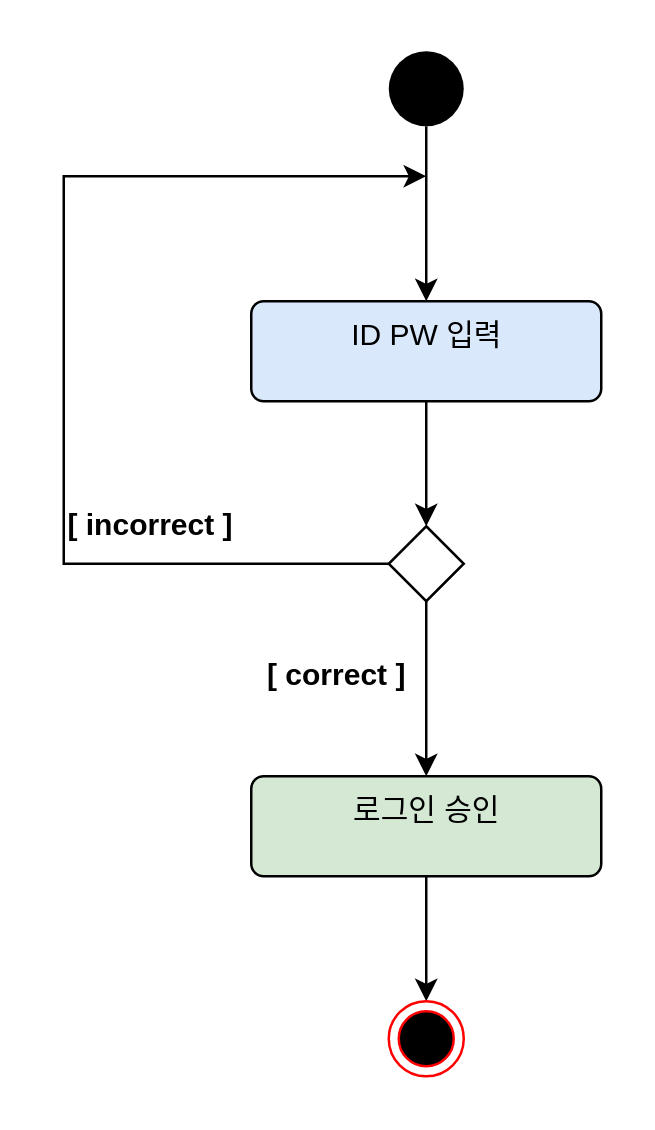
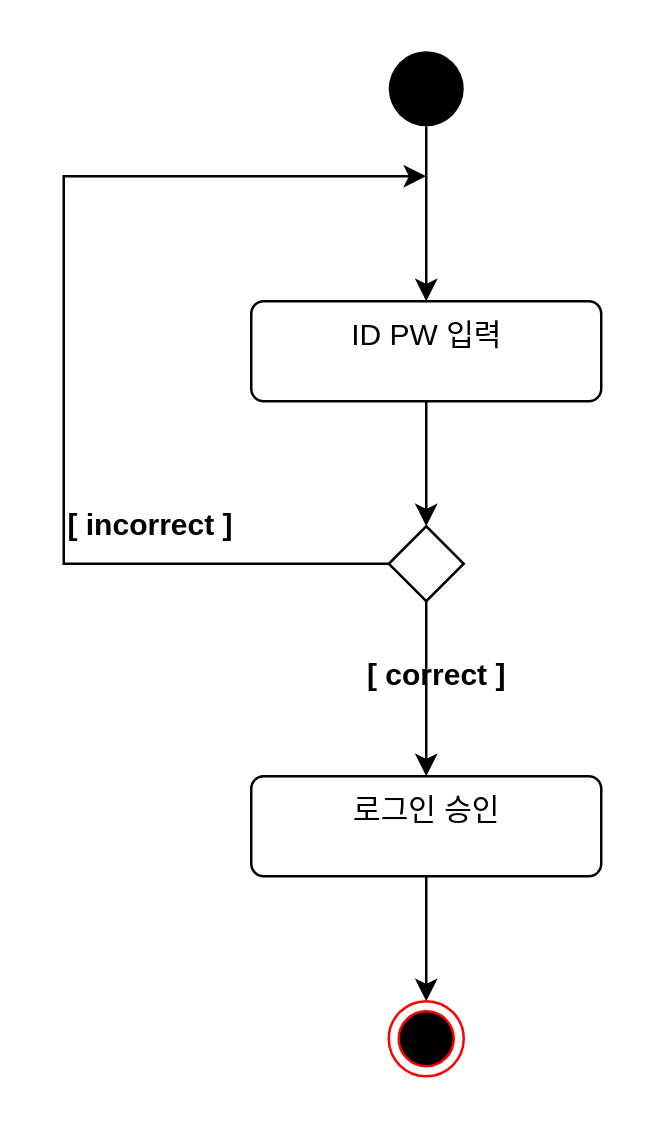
(426, 351) -> (426, 351)
(336, 676) -> (436, 676)
(426, 826) -> (426, 826)
